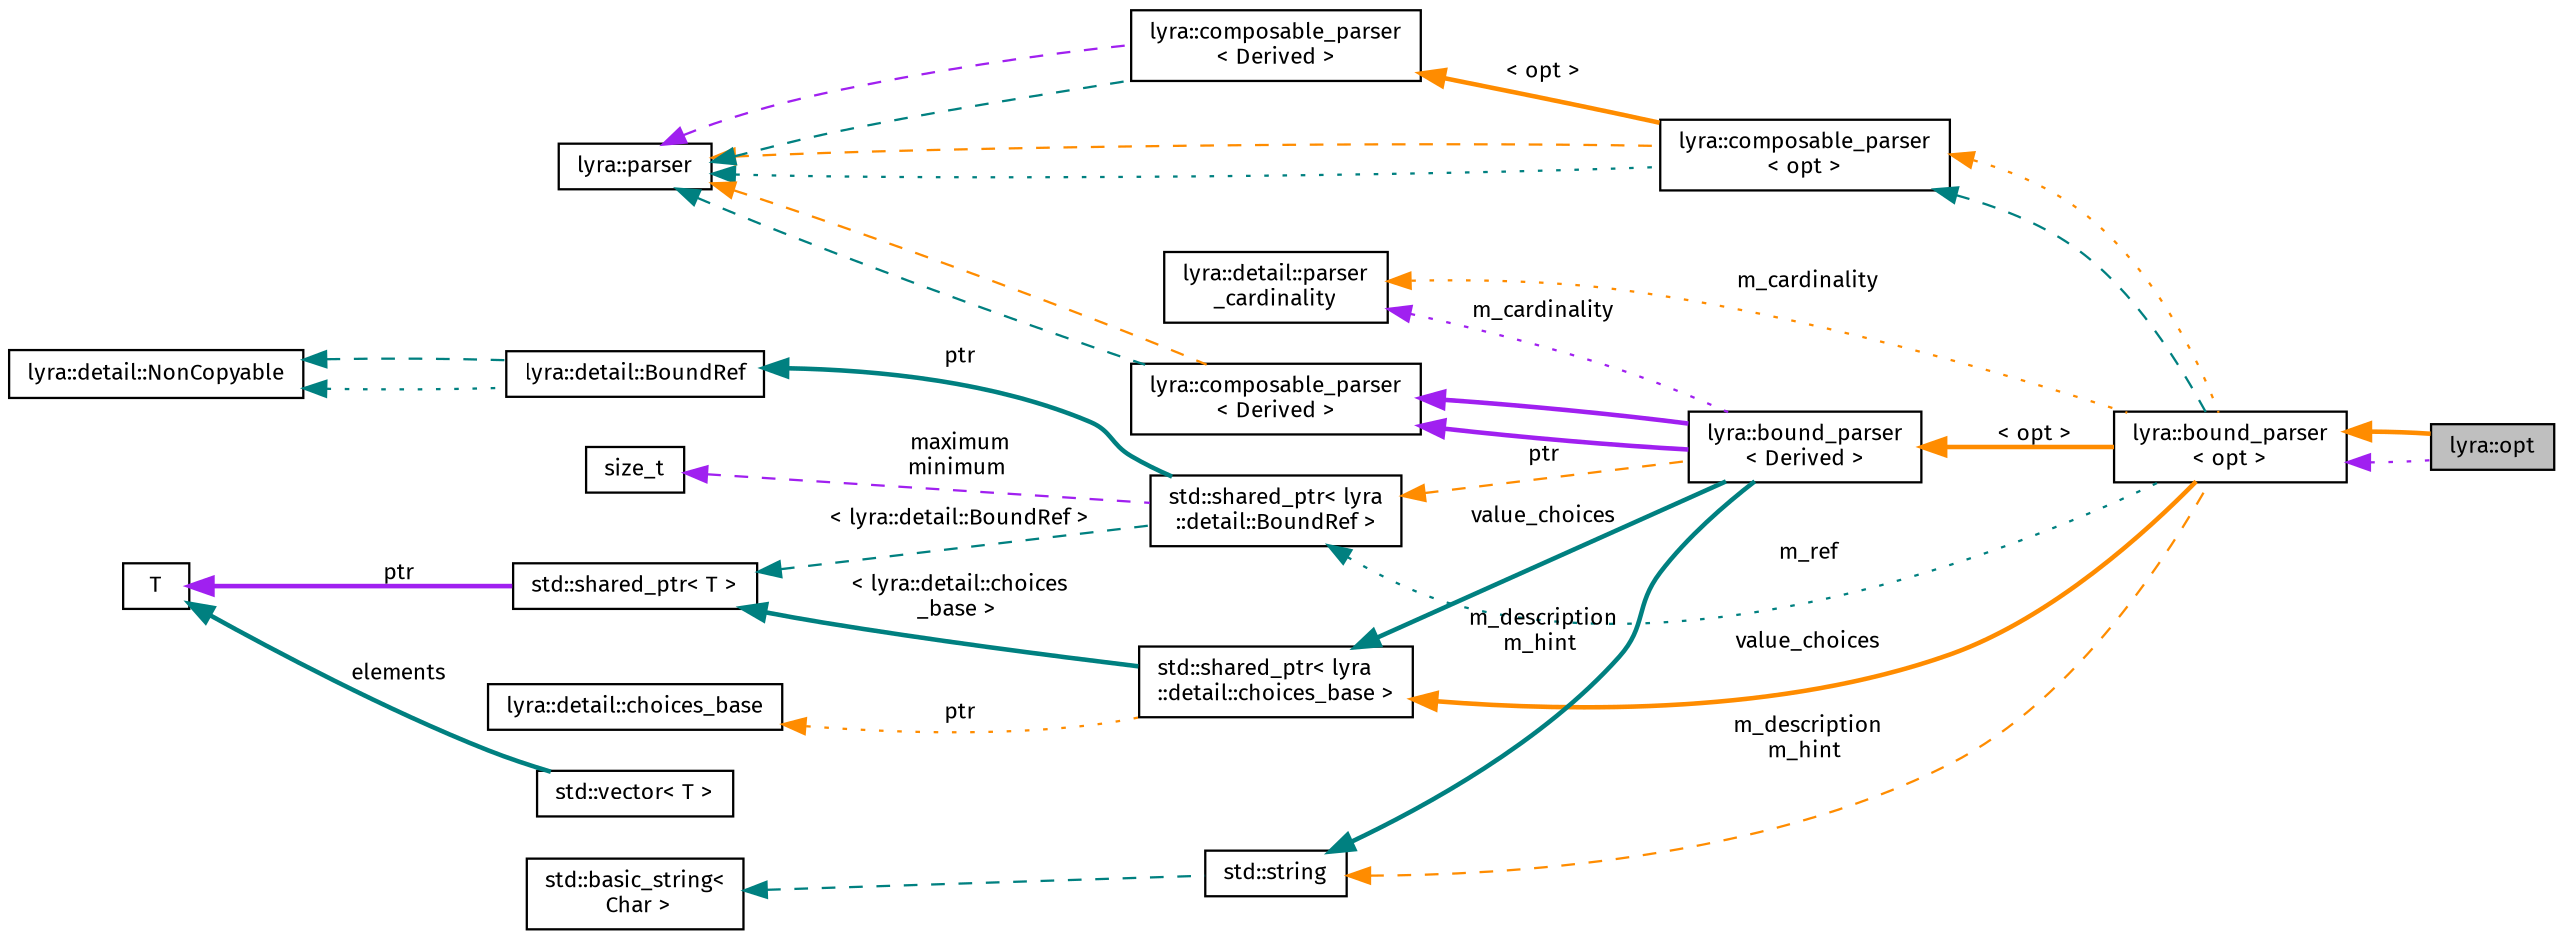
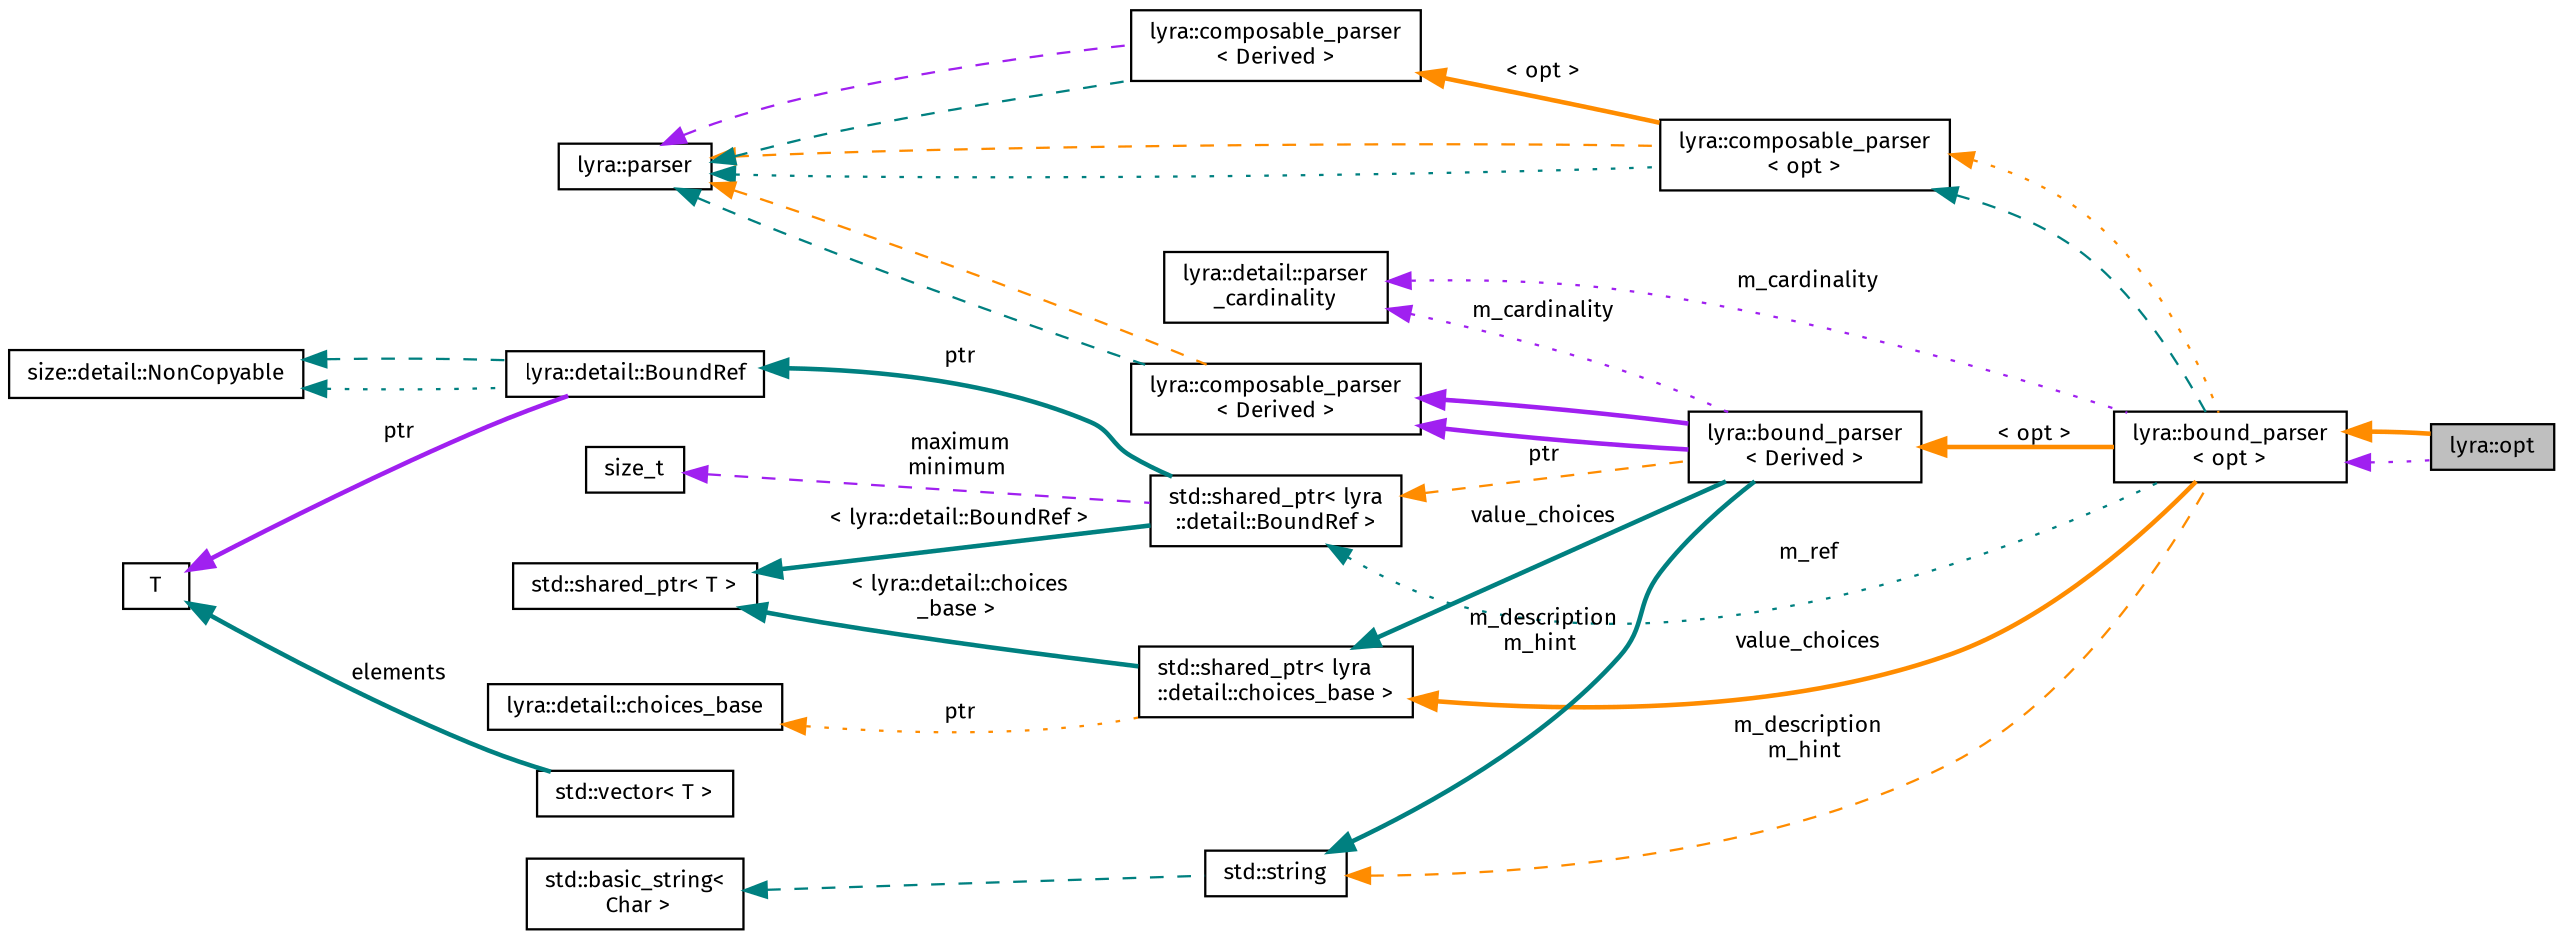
(1774, 317) -> (1774, 317)
(156, 374) -> (156, 374)
(966, 547) -> (966, 547)
(362, 586) -> (387, 472)
